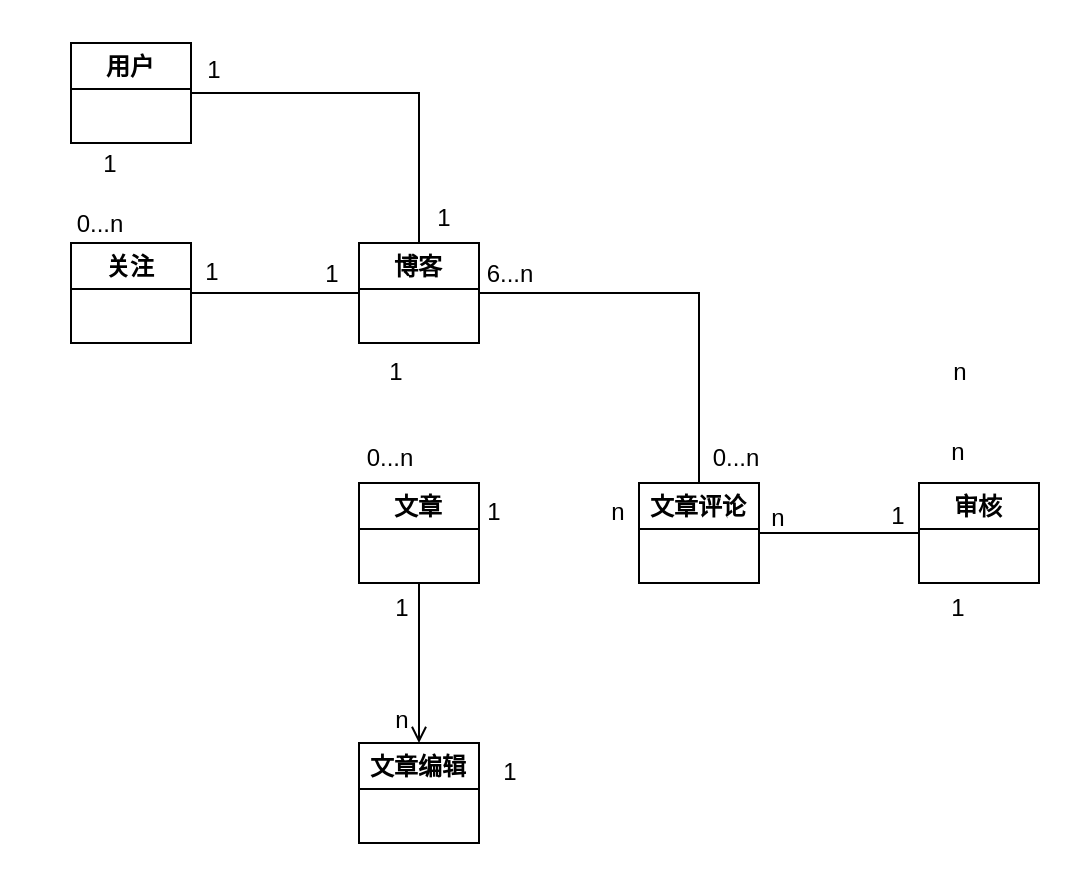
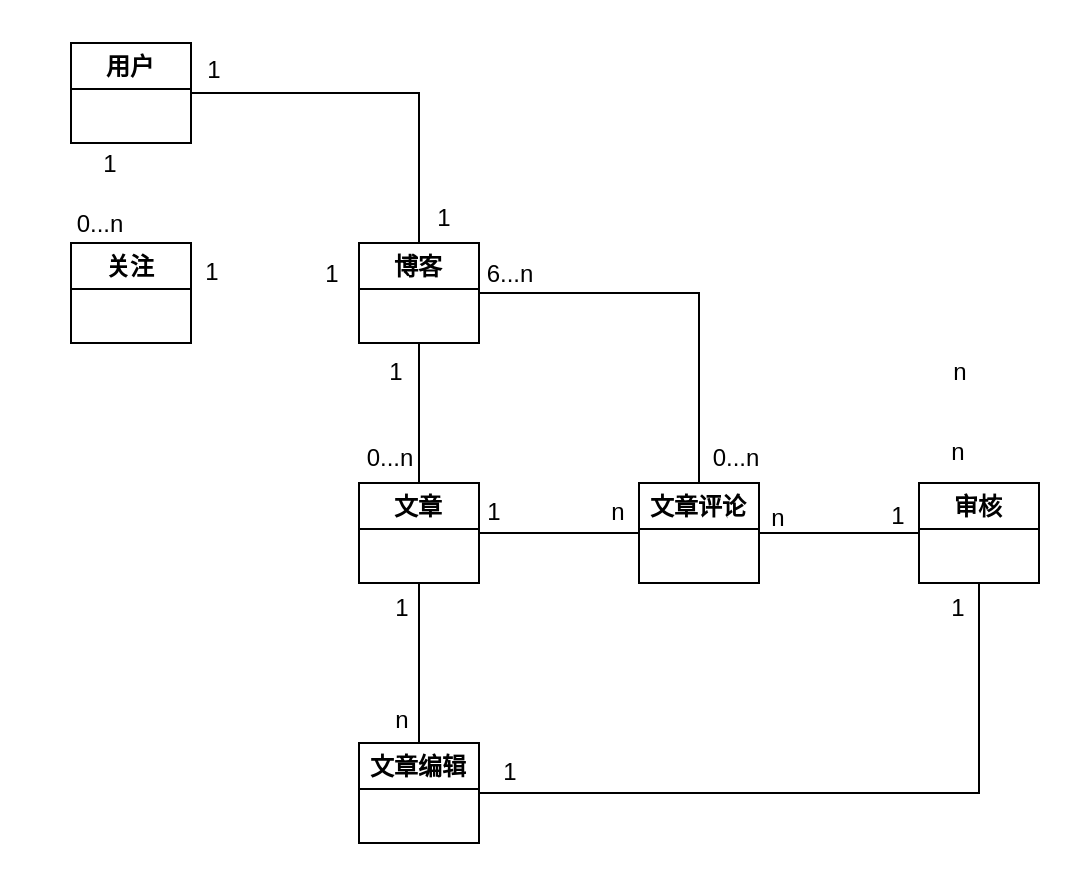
(275, 293) -> none
none -> (419, 415)
none -> (559, 533)
(419, 735) -> (419, 736)
none -> (833, 793)
